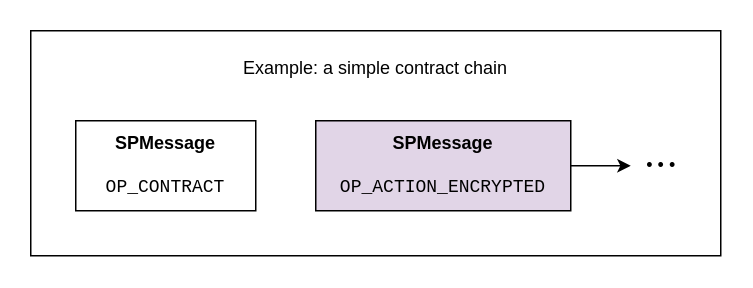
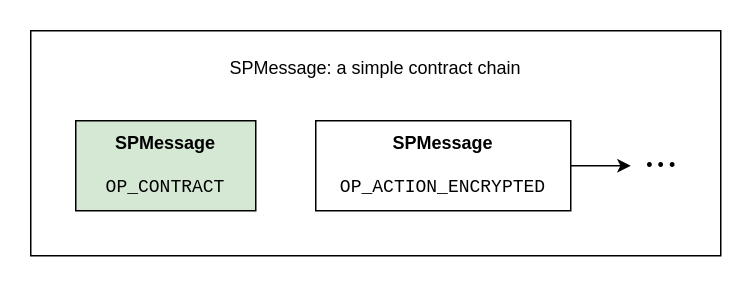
(376, 68) -> (376, 68)
(166, 166) -> (166, 166)
(443, 166) -> (443, 166)
